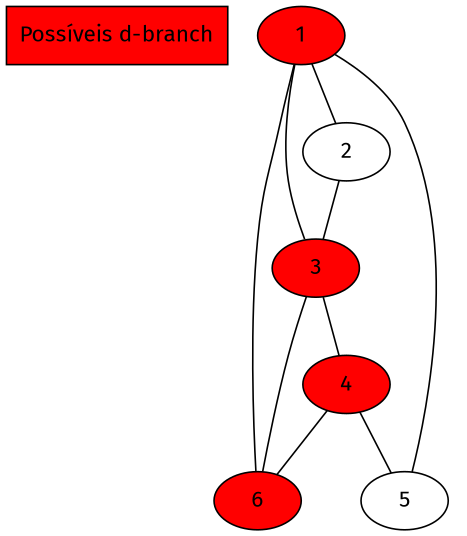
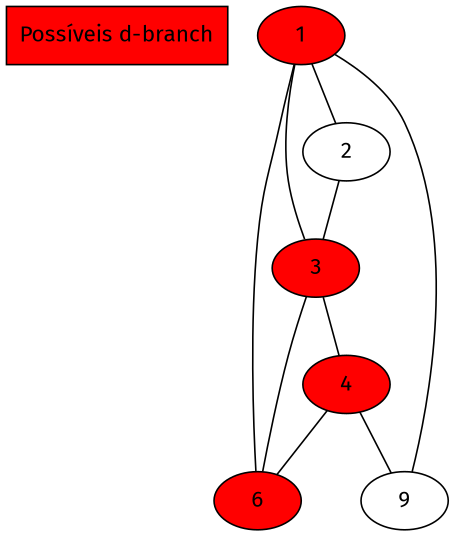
(405, 501) -> (405, 501)
